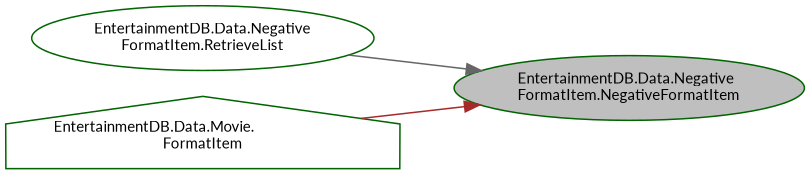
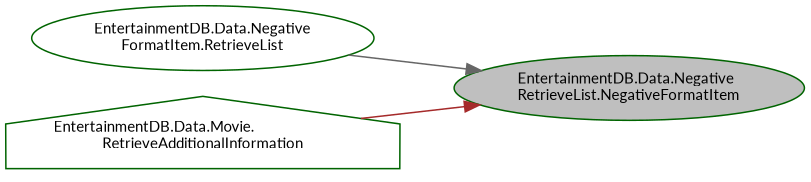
(629, 88) -> (629, 88)
(203, 136) -> (203, 136)
